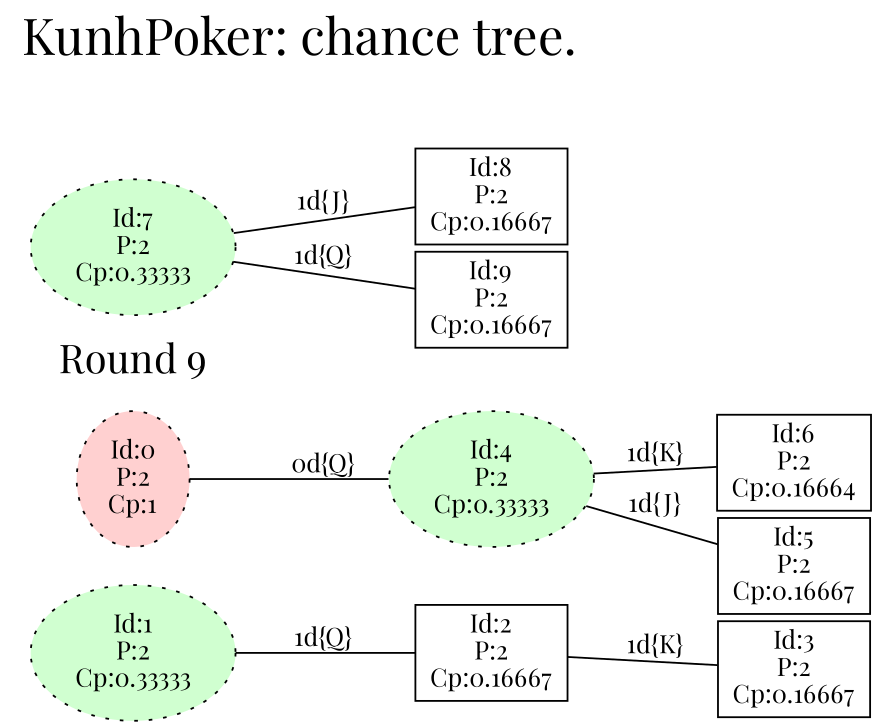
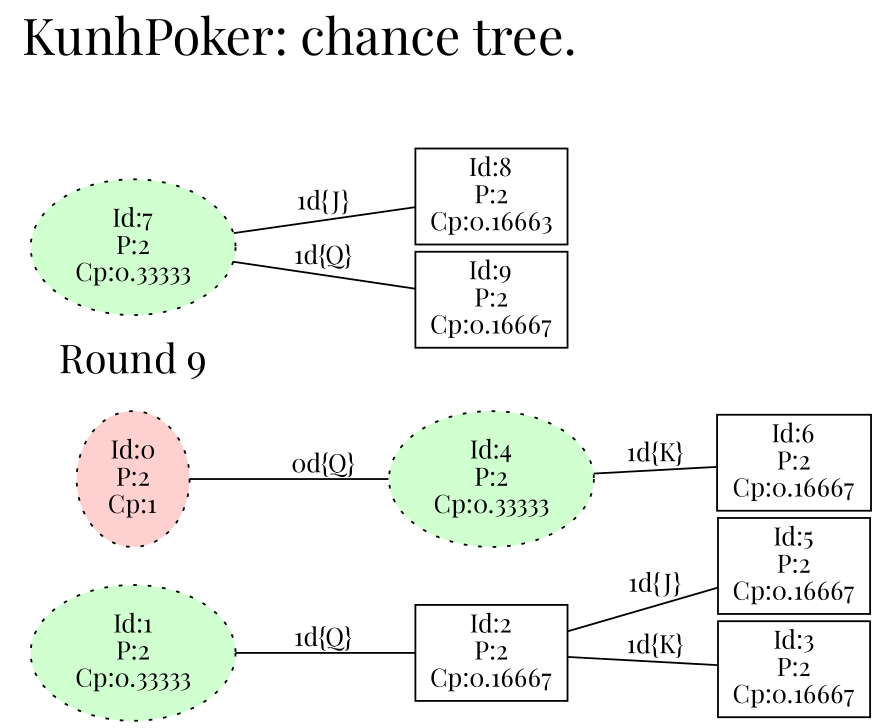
(491, 197) -> (491, 197)
(794, 463) -> (794, 463)
(652, 525) -> (643, 609)
